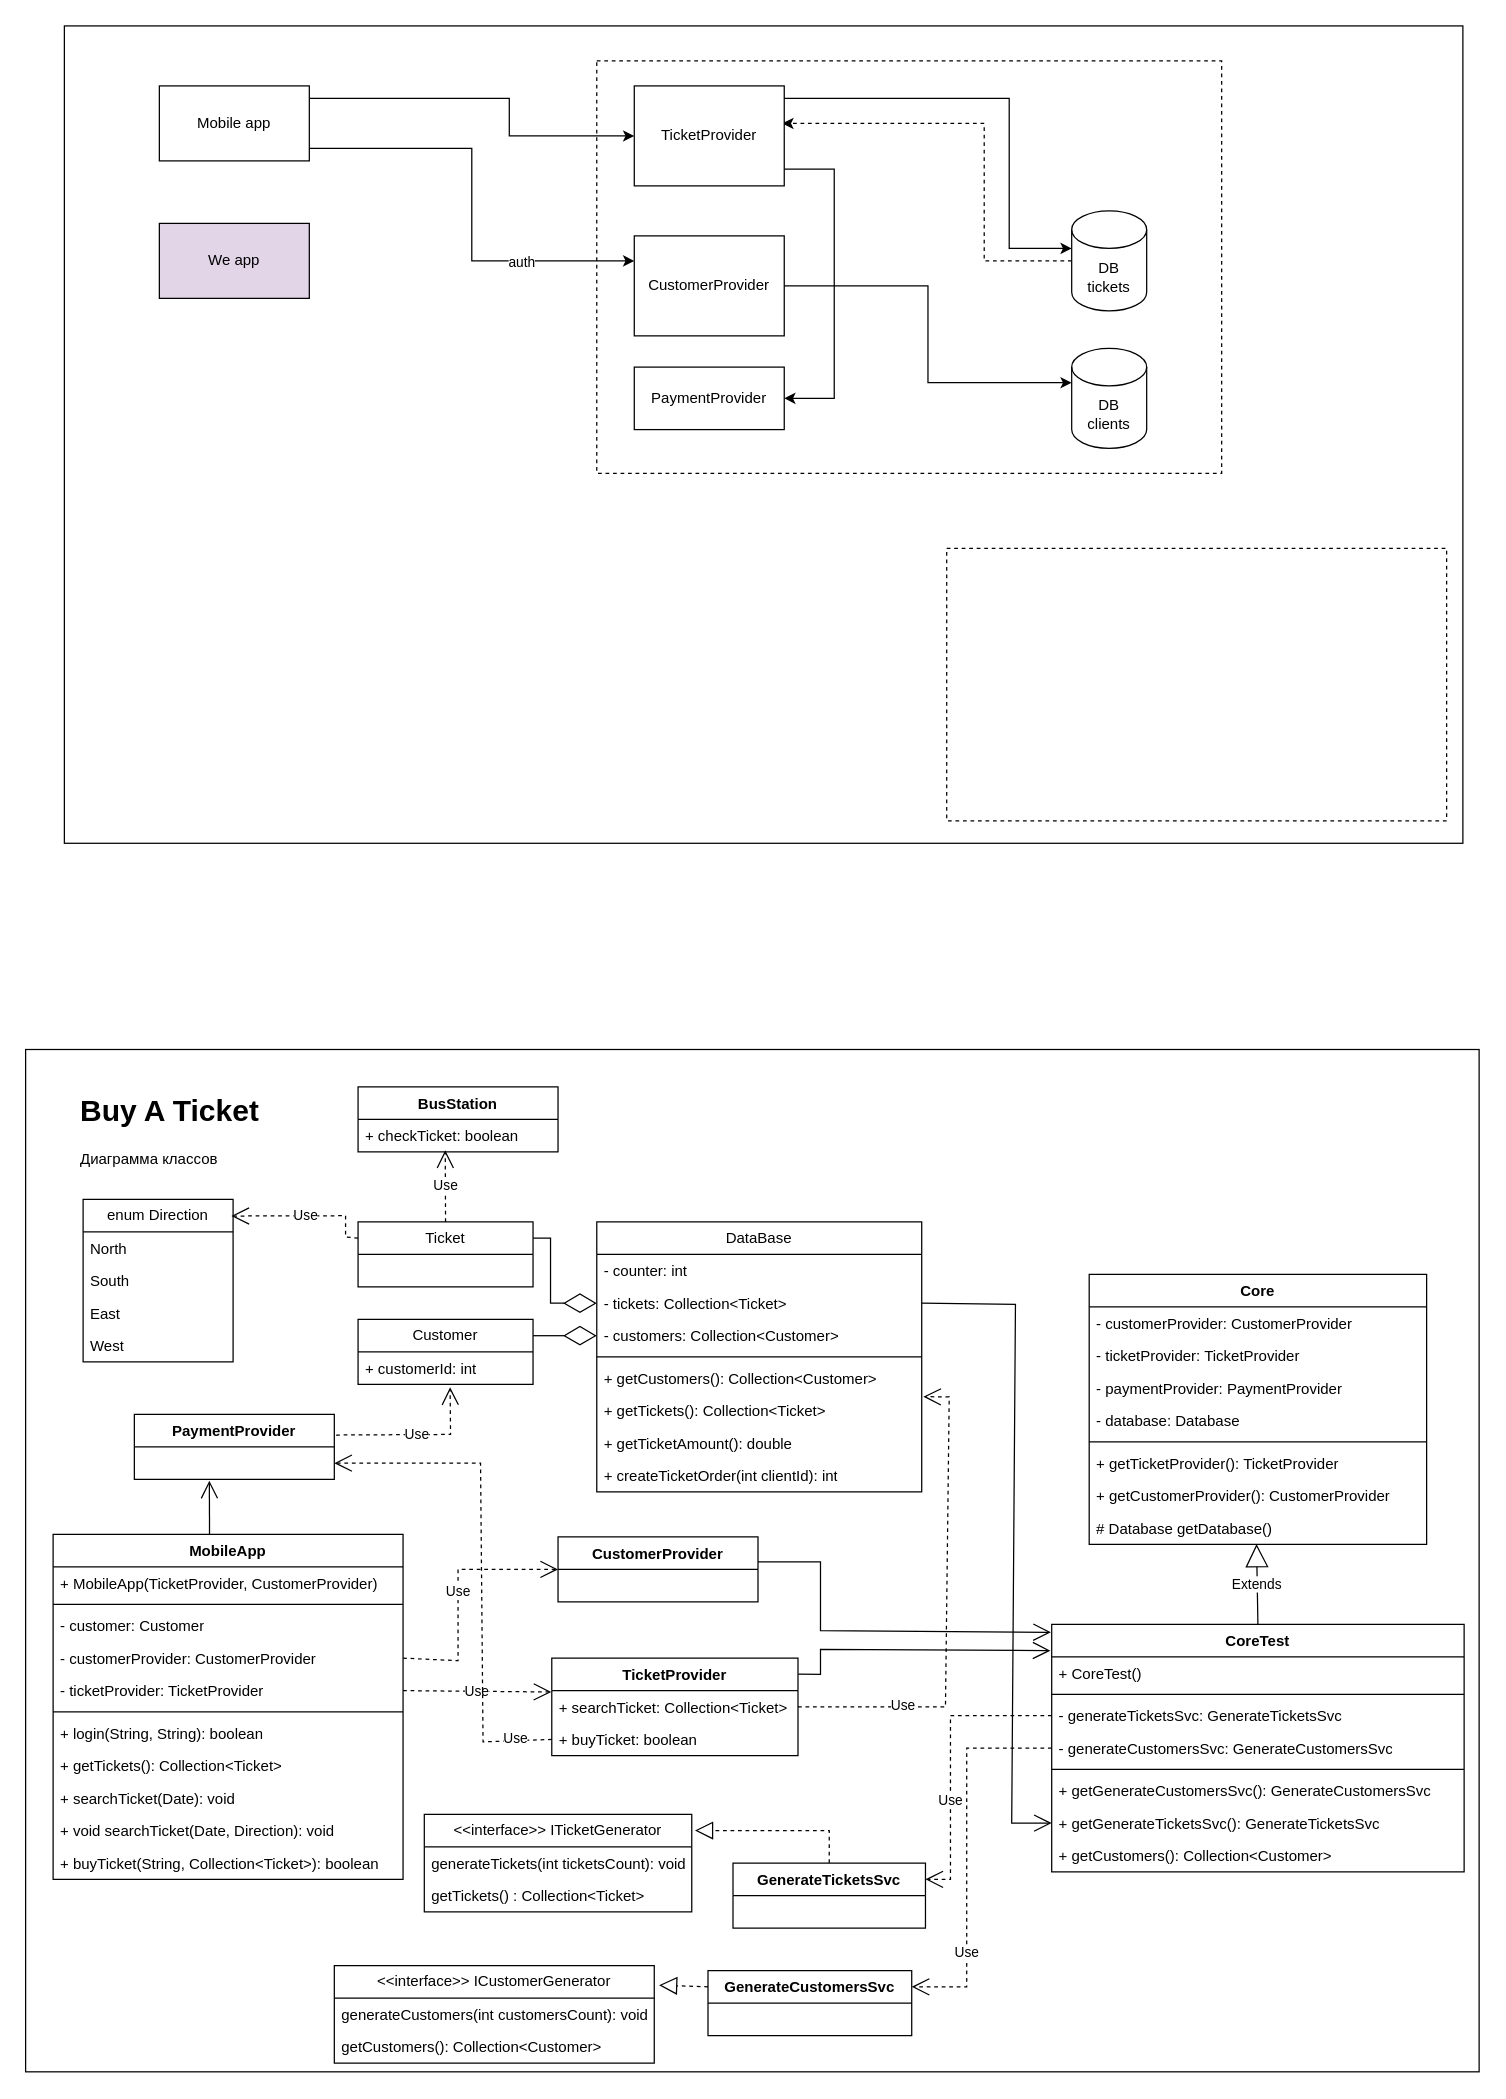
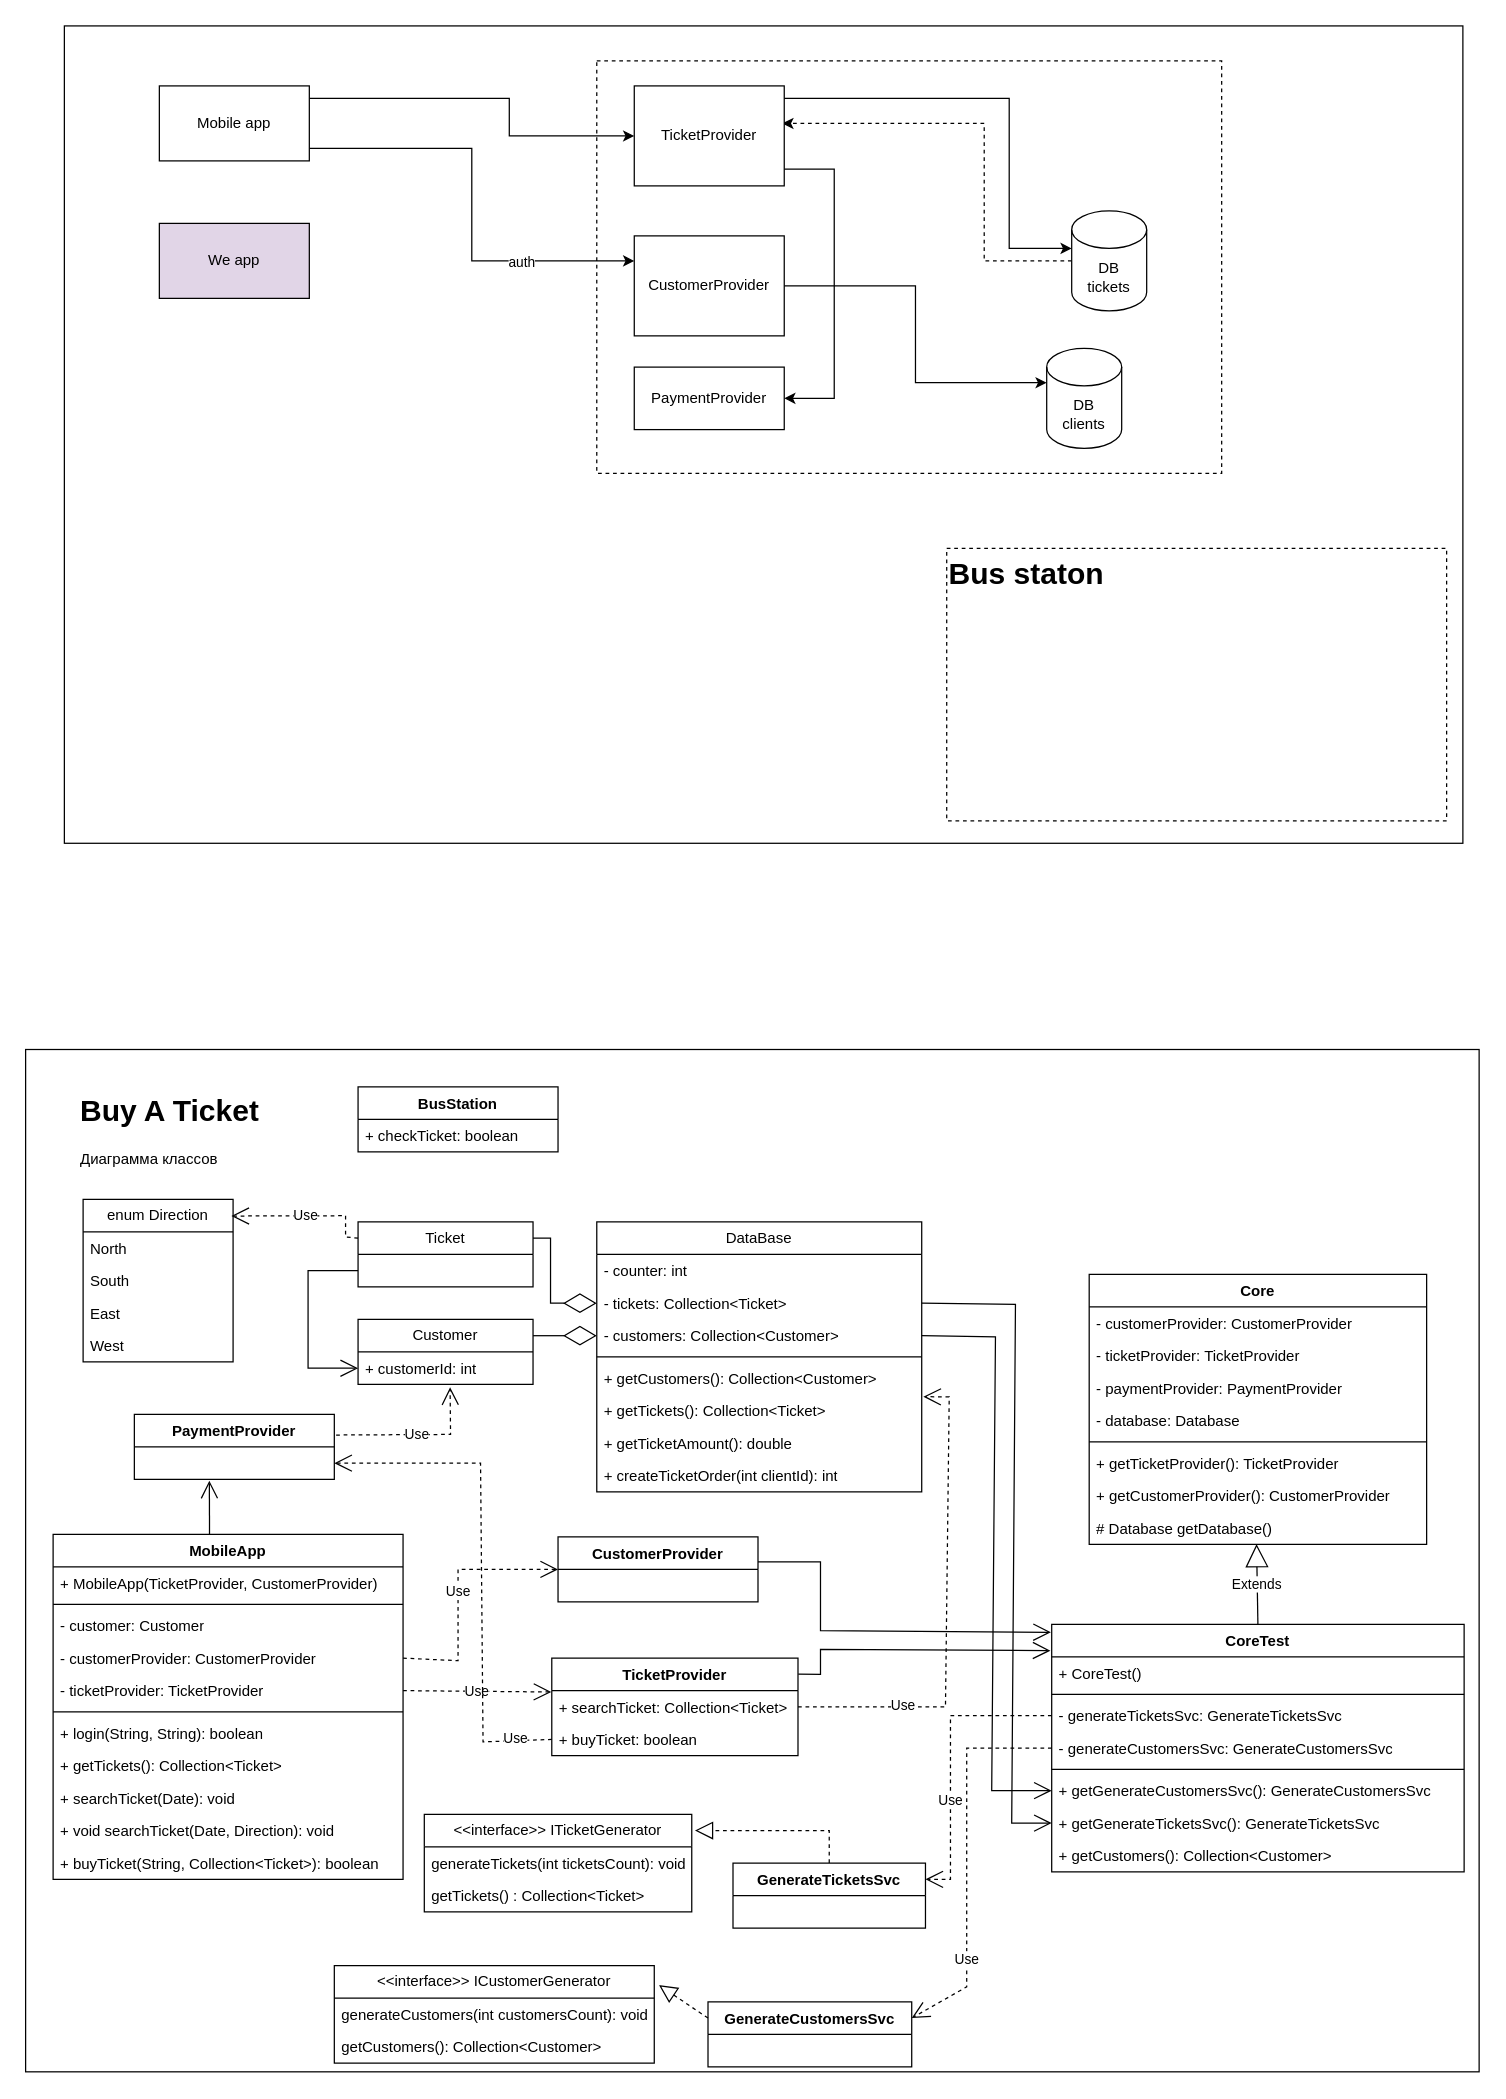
(1109, 398) -> (1084, 398)
none -> (1055, 565)
(445, 1186) -> none
none -> (308, 1318)
none -> (994, 1555)
(810, 2003) -> (810, 2034)
